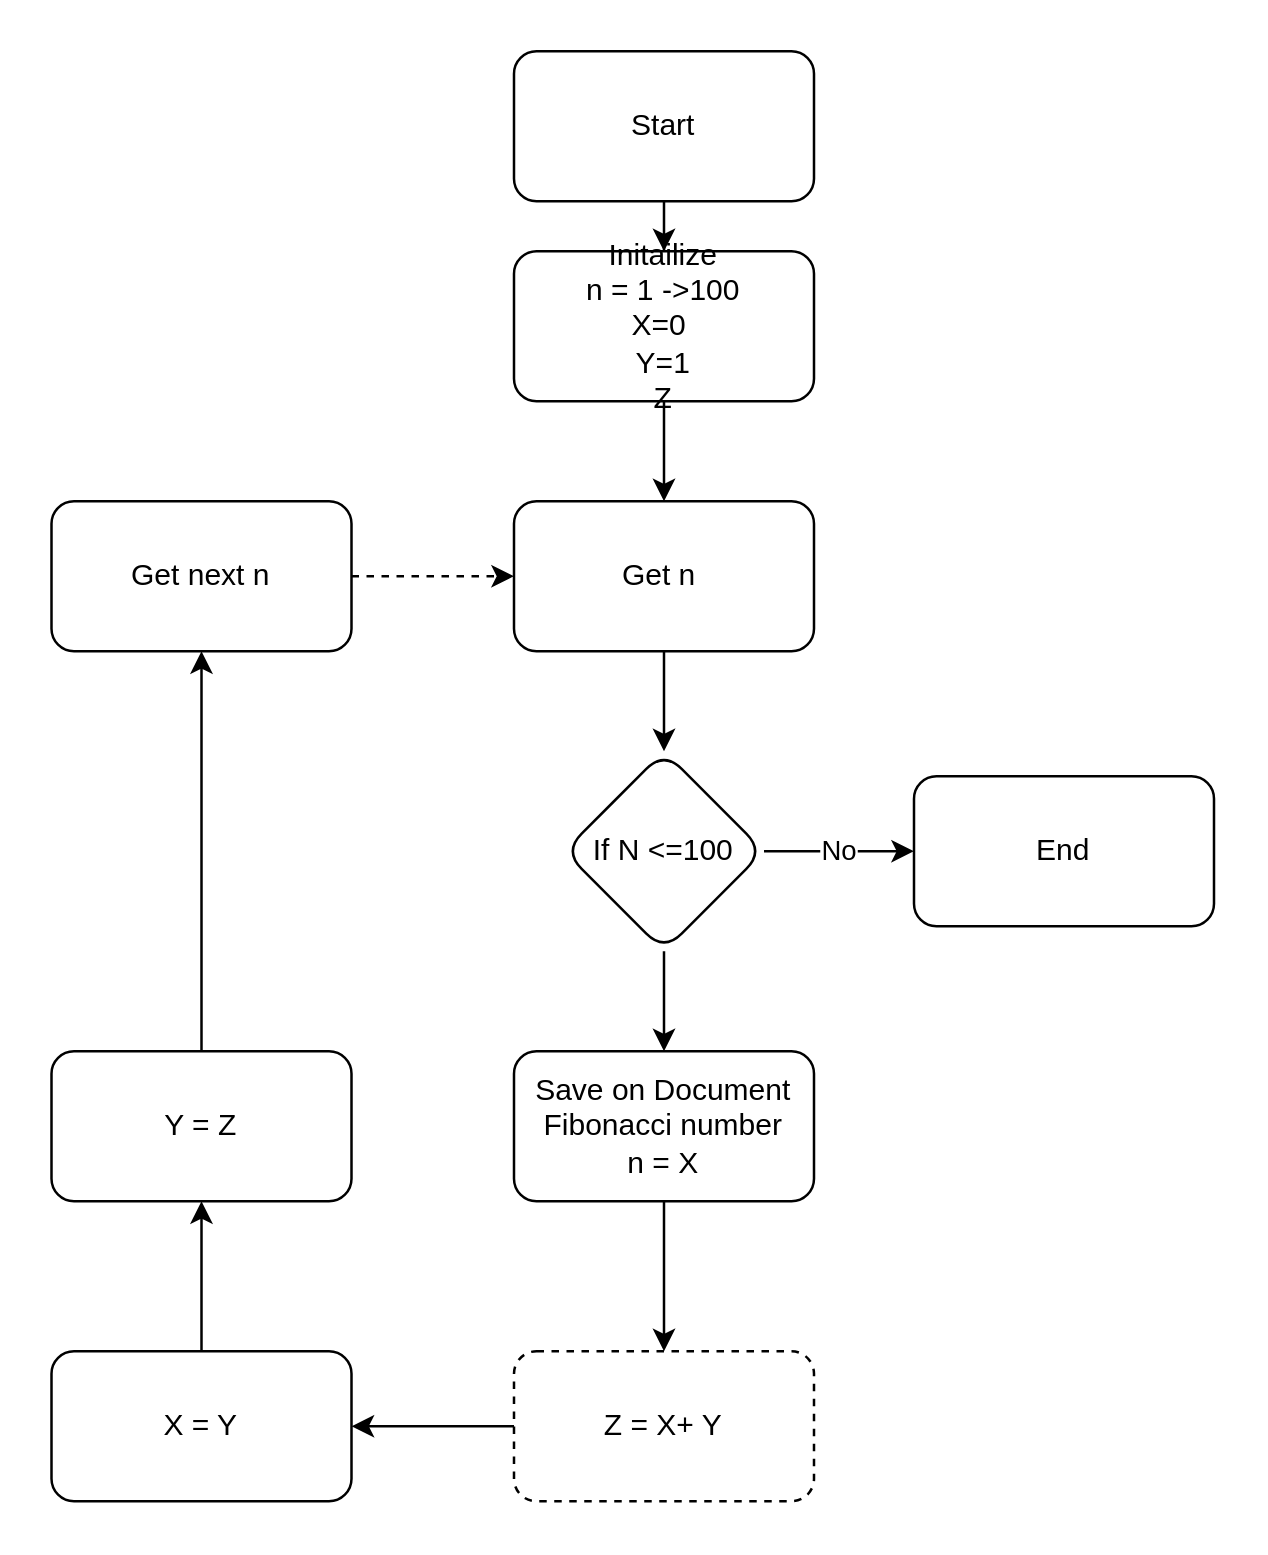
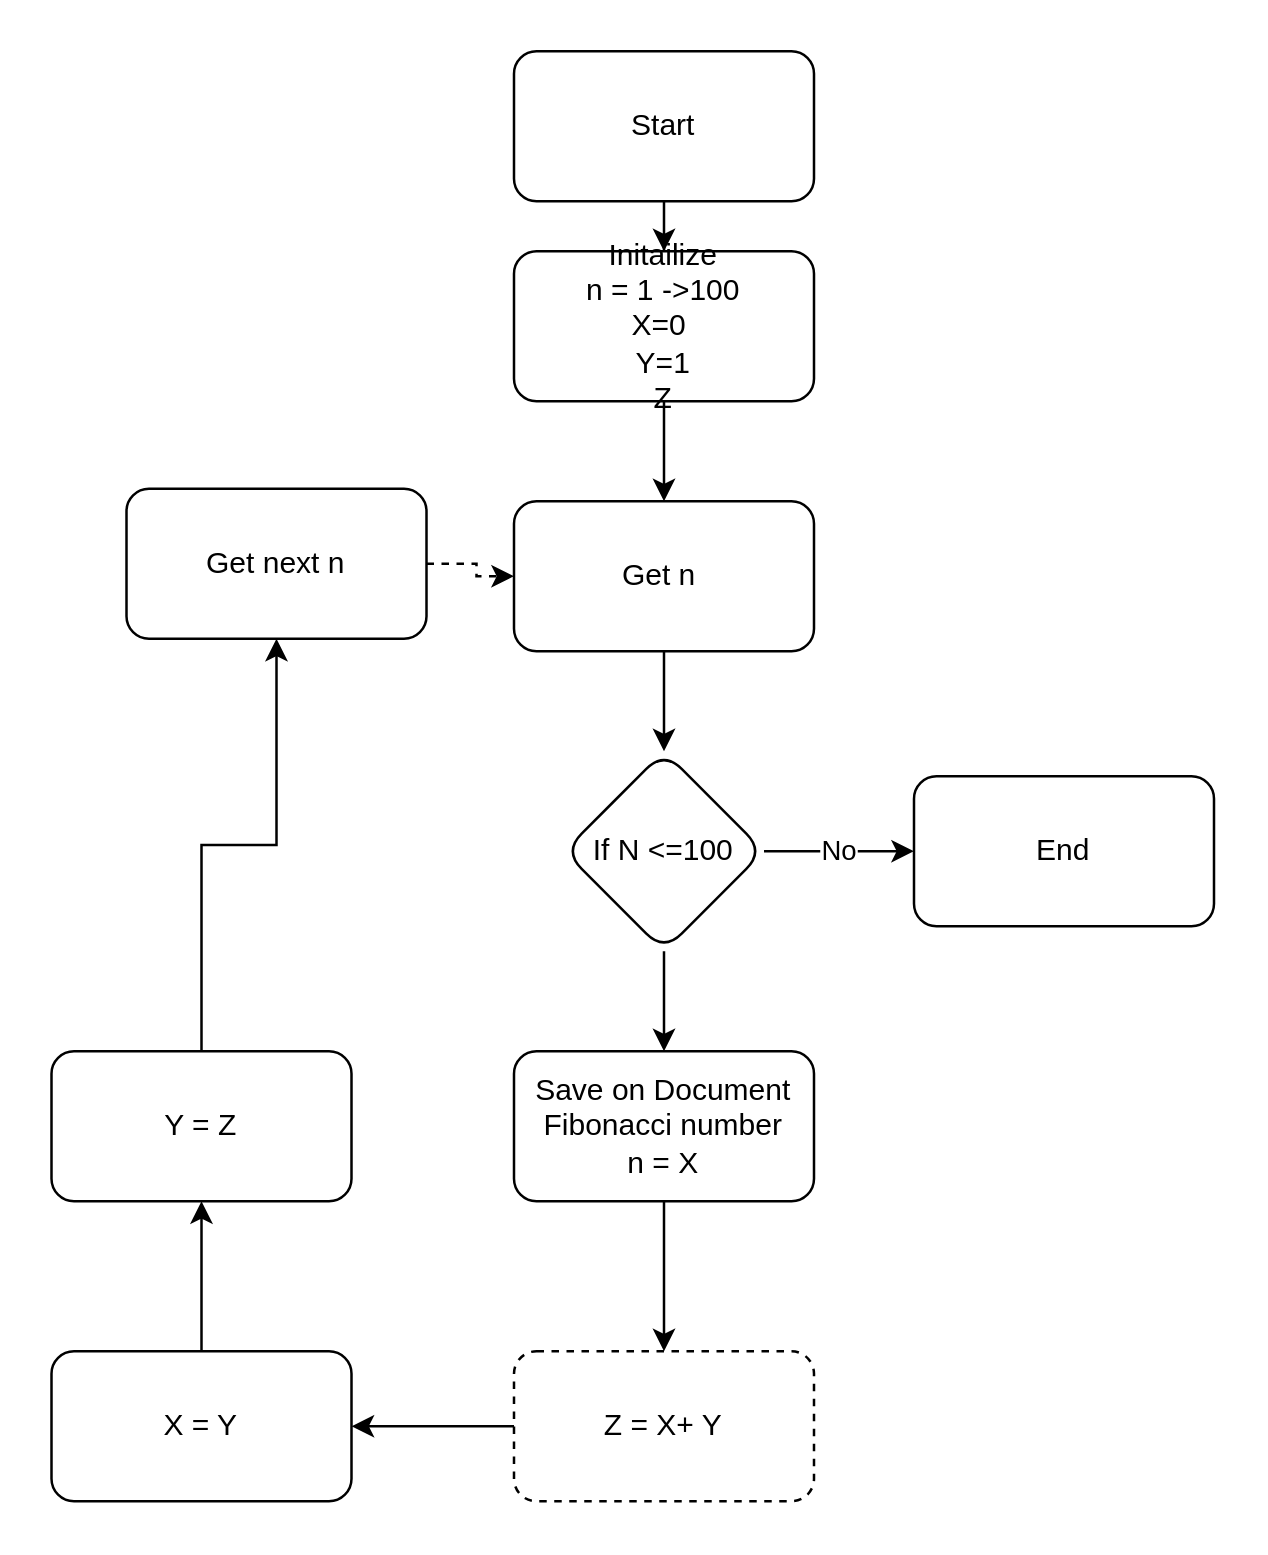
(201, 576) -> (276, 564)
